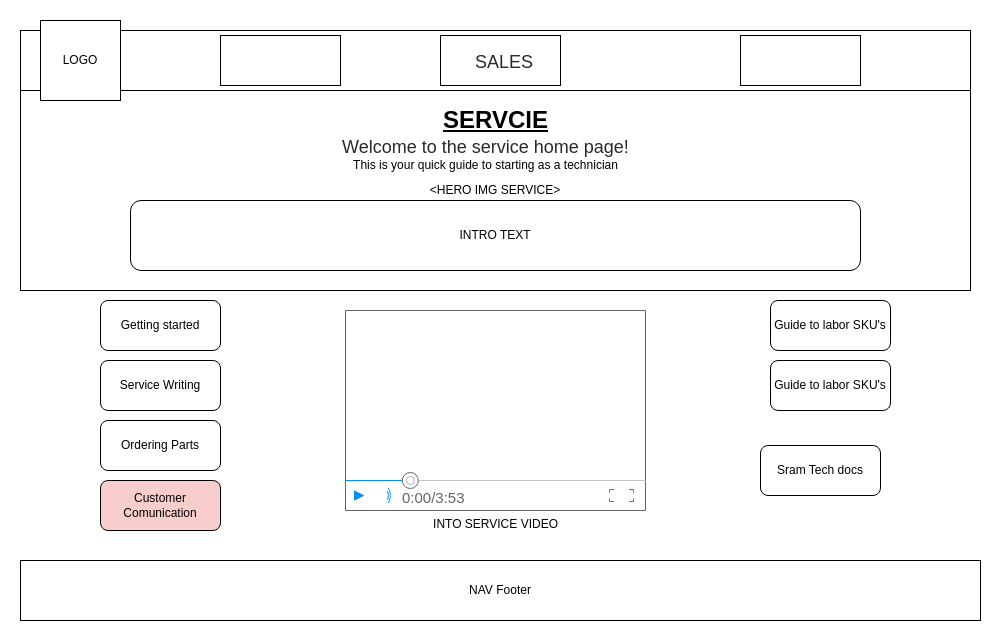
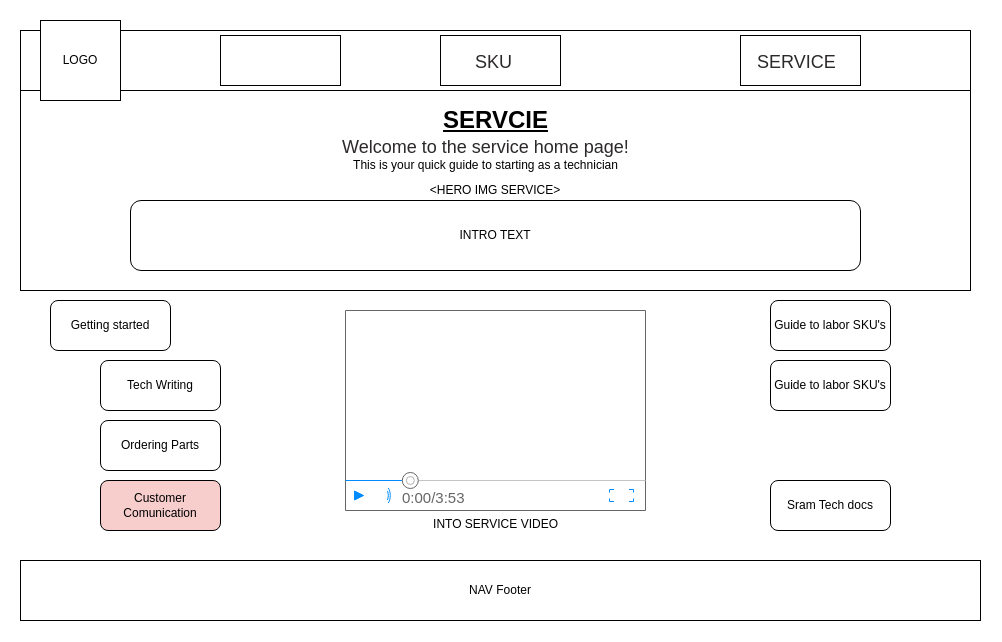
(492, 60) -> (486, 60)
none -> (801, 61)
(161, 326) -> (111, 326)
(161, 386) -> (161, 386)
(821, 471) -> (831, 506)
